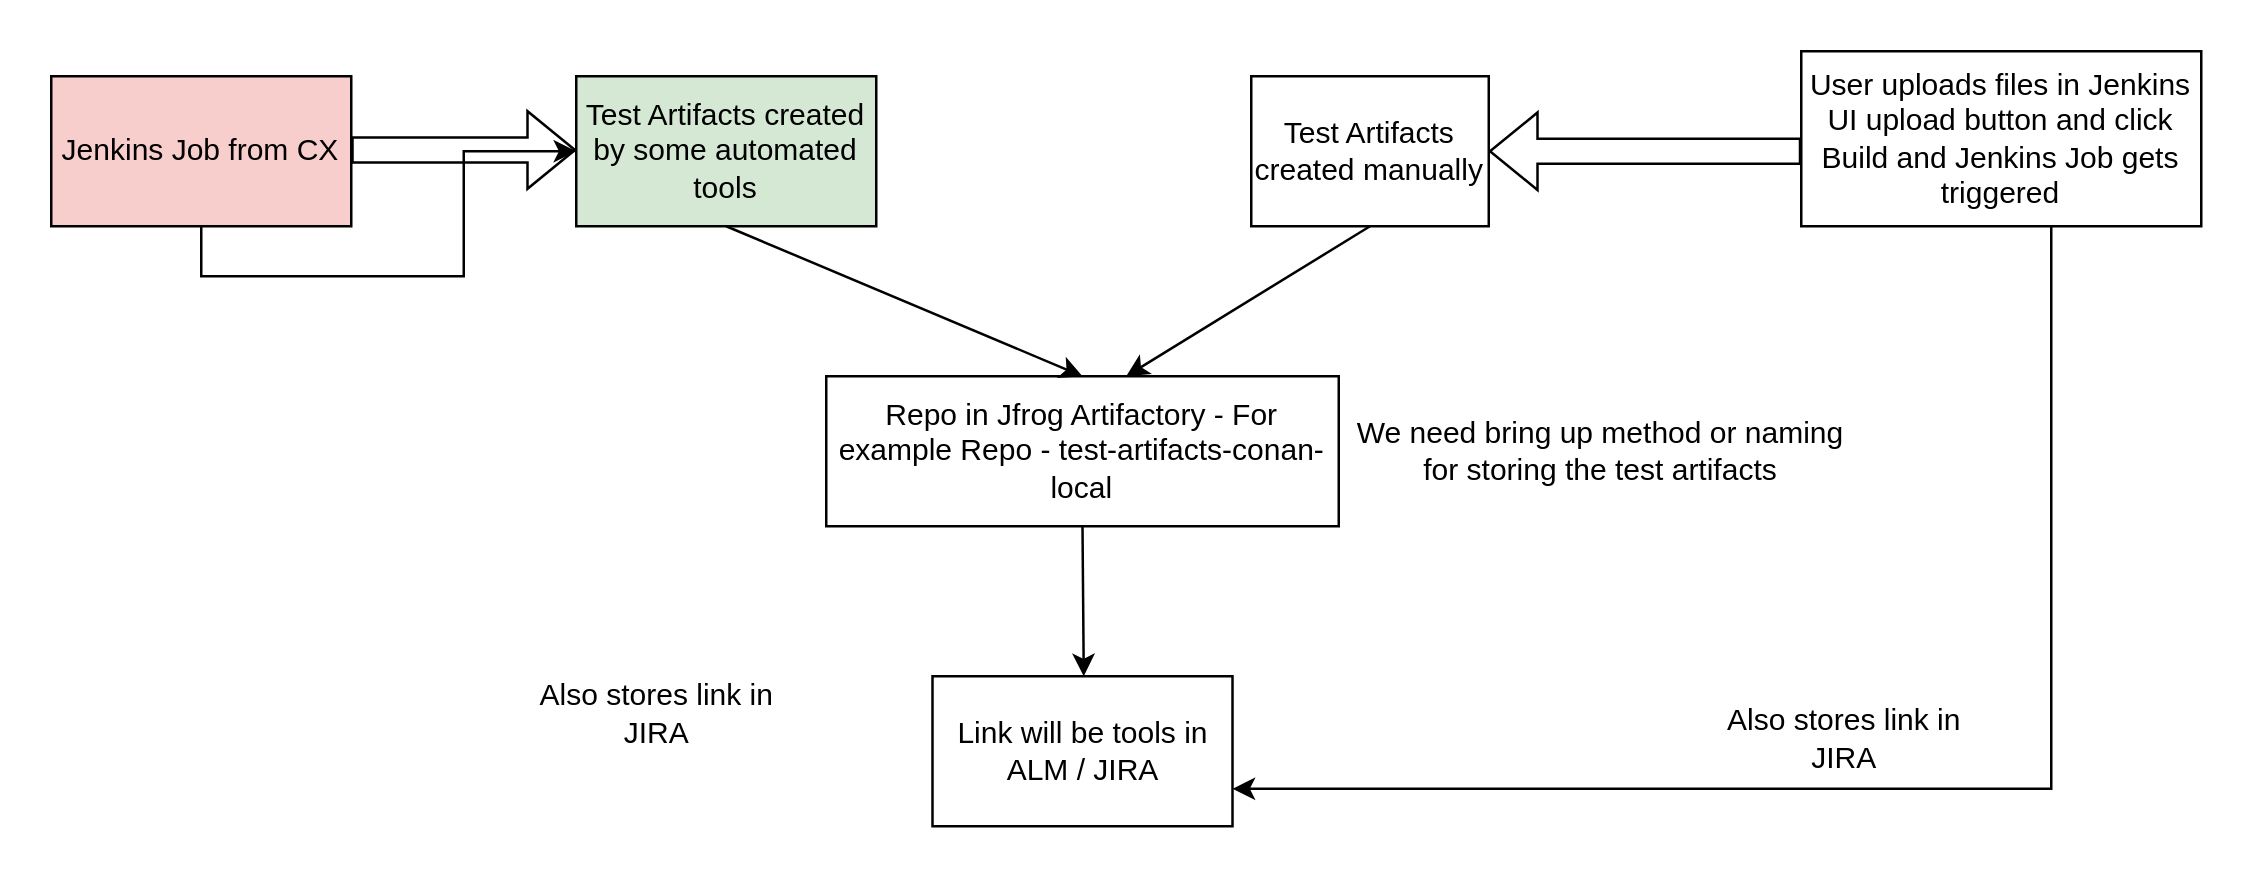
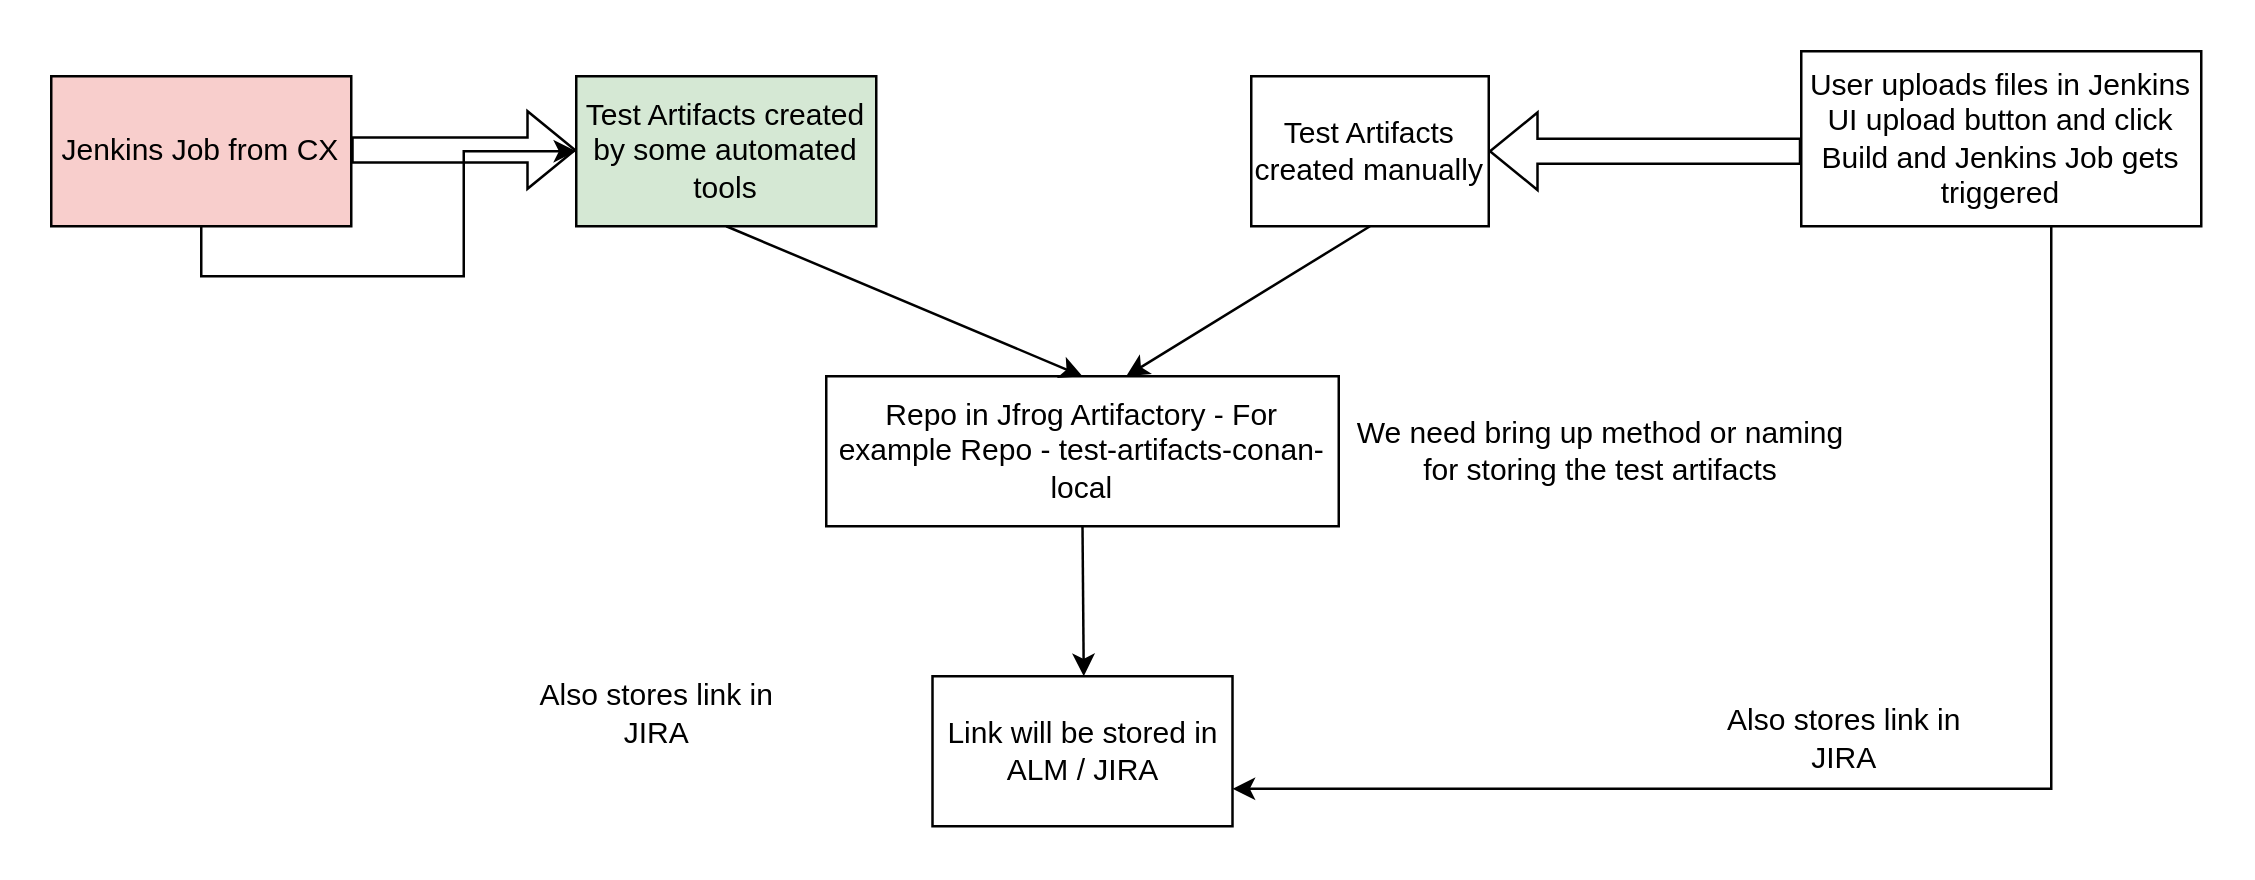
(1084, 751) -> (1084, 751)
